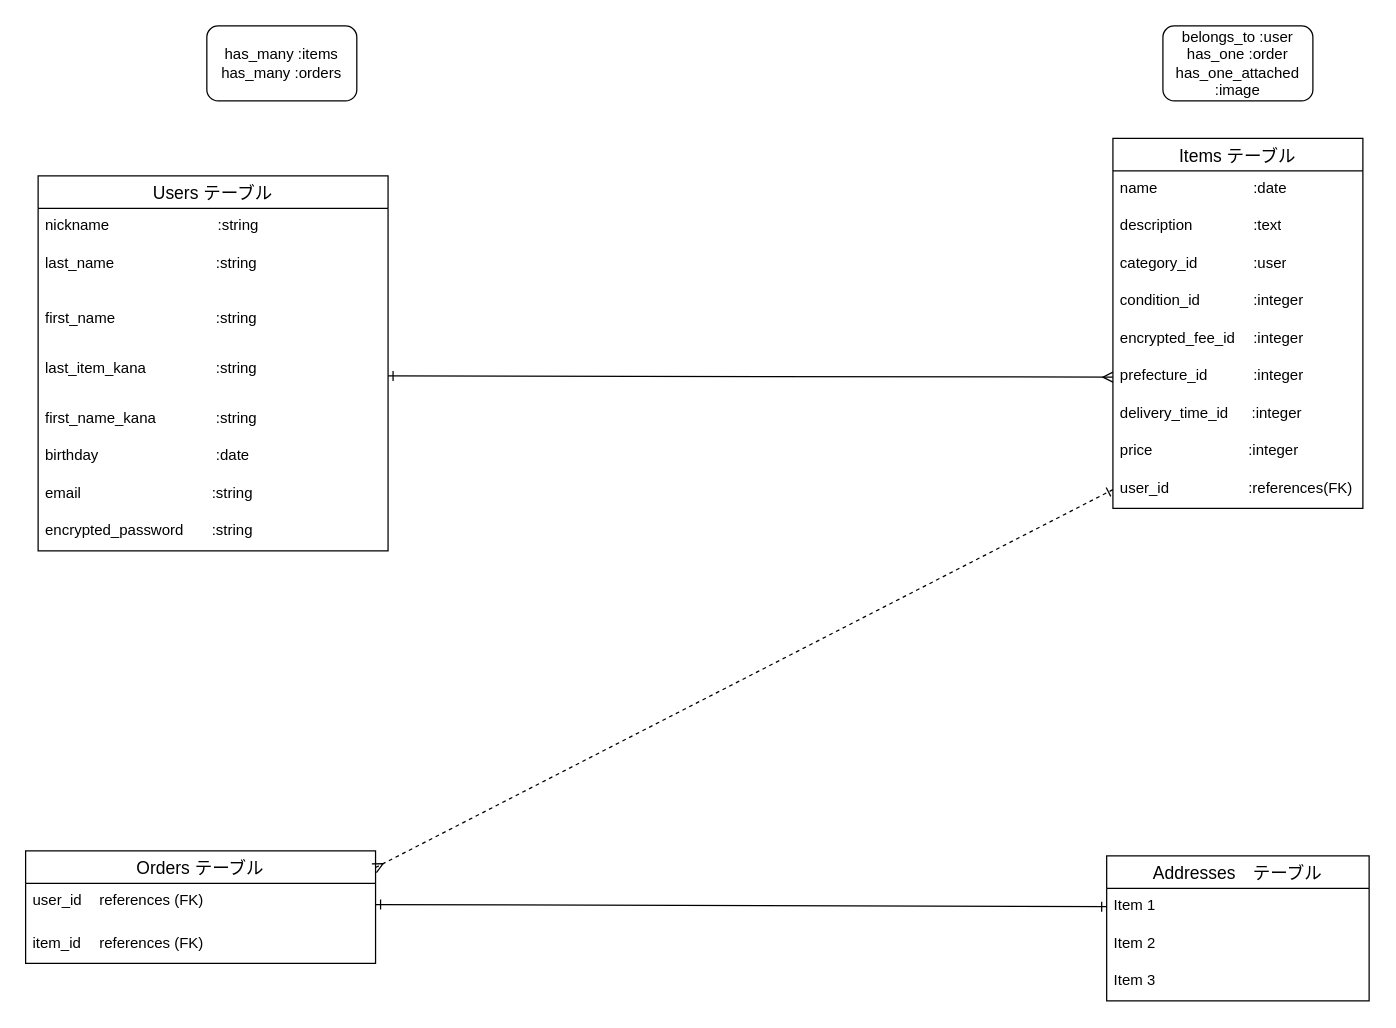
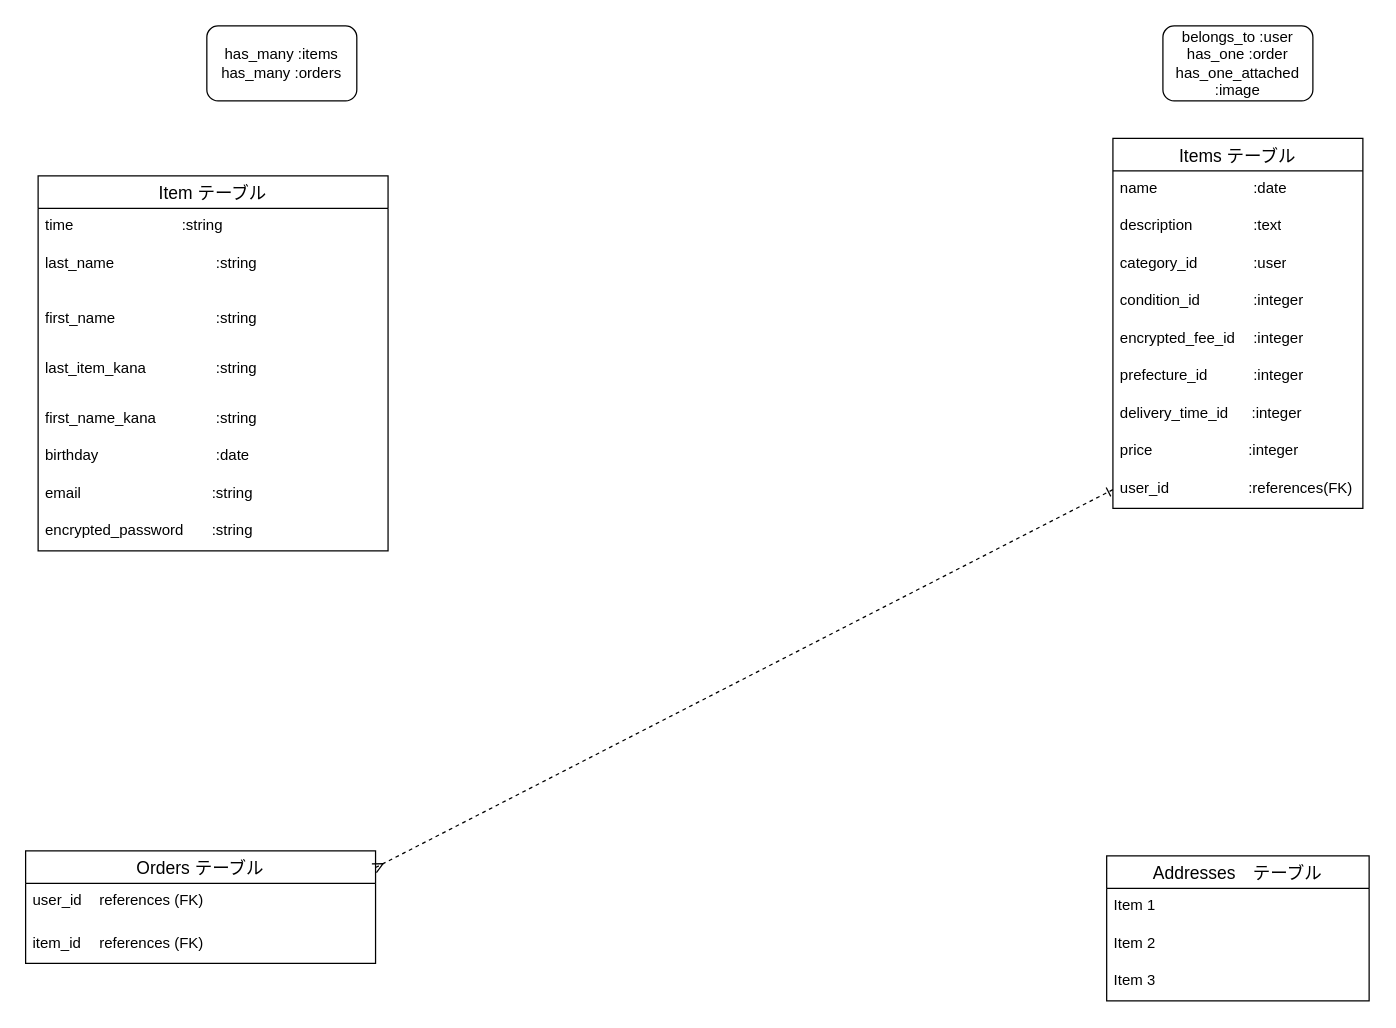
(213, 193) -> (213, 193)
(187, 226) -> (170, 226)
(750, 376) -> none
(740, 905) -> none
